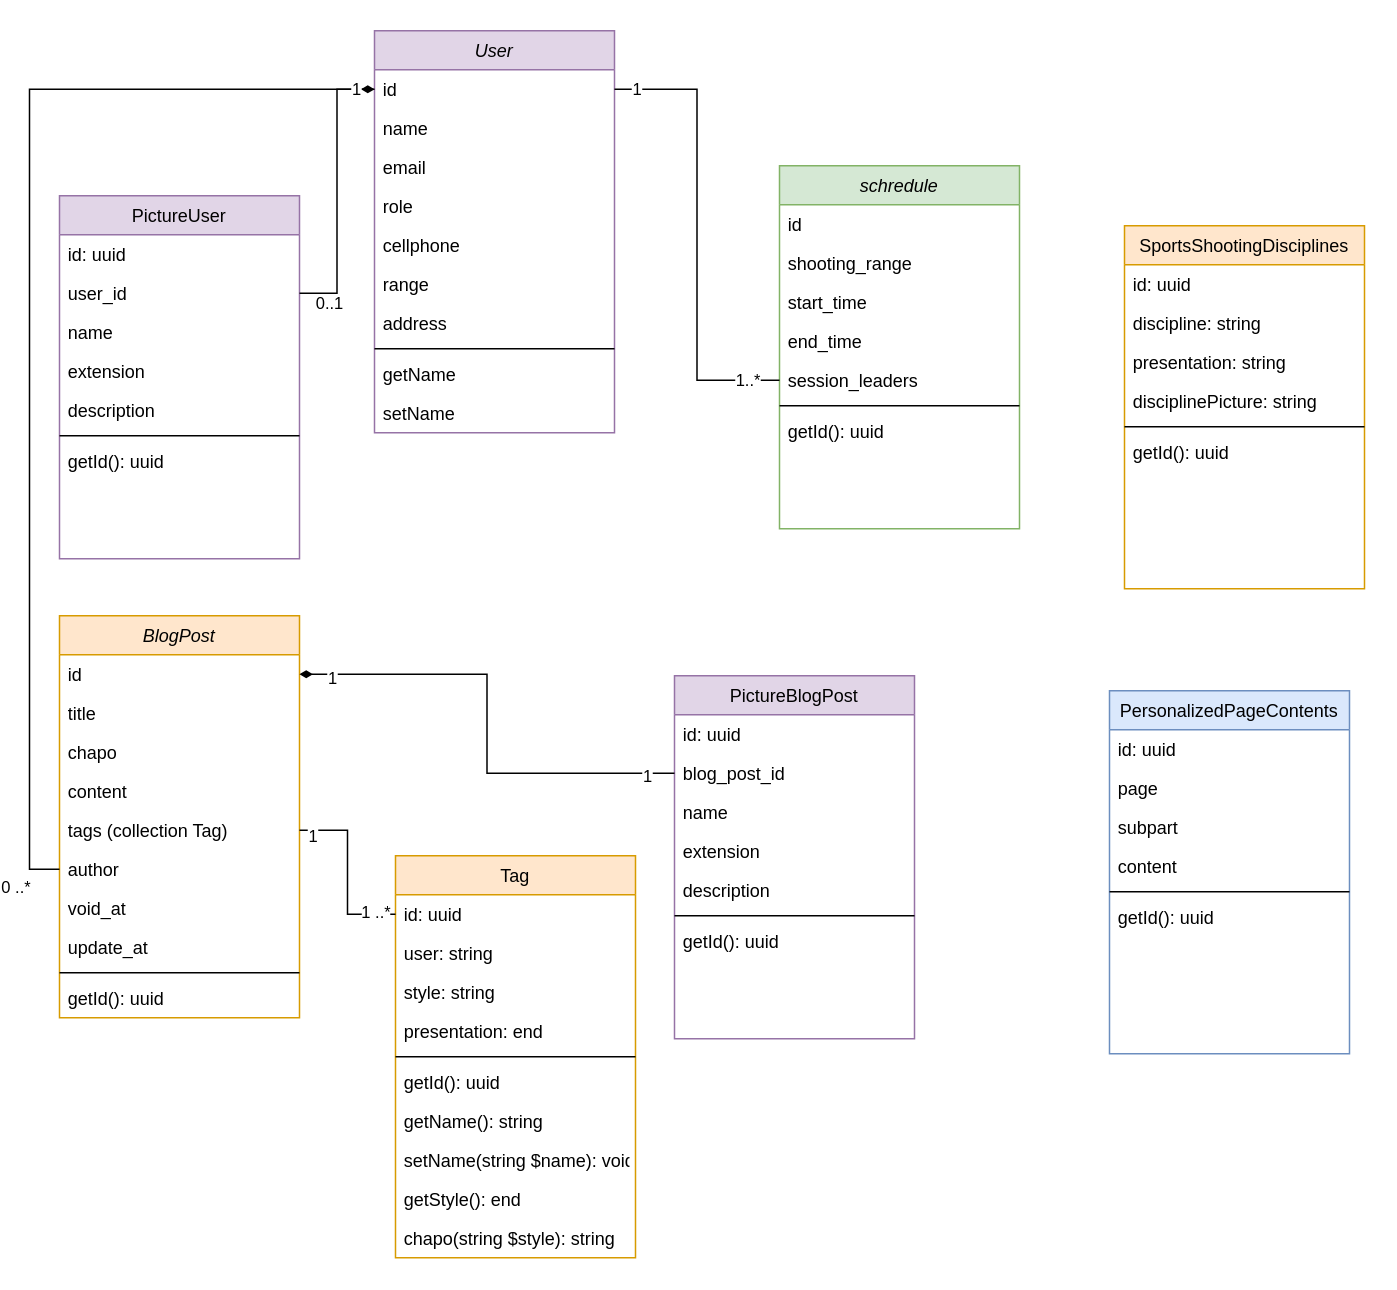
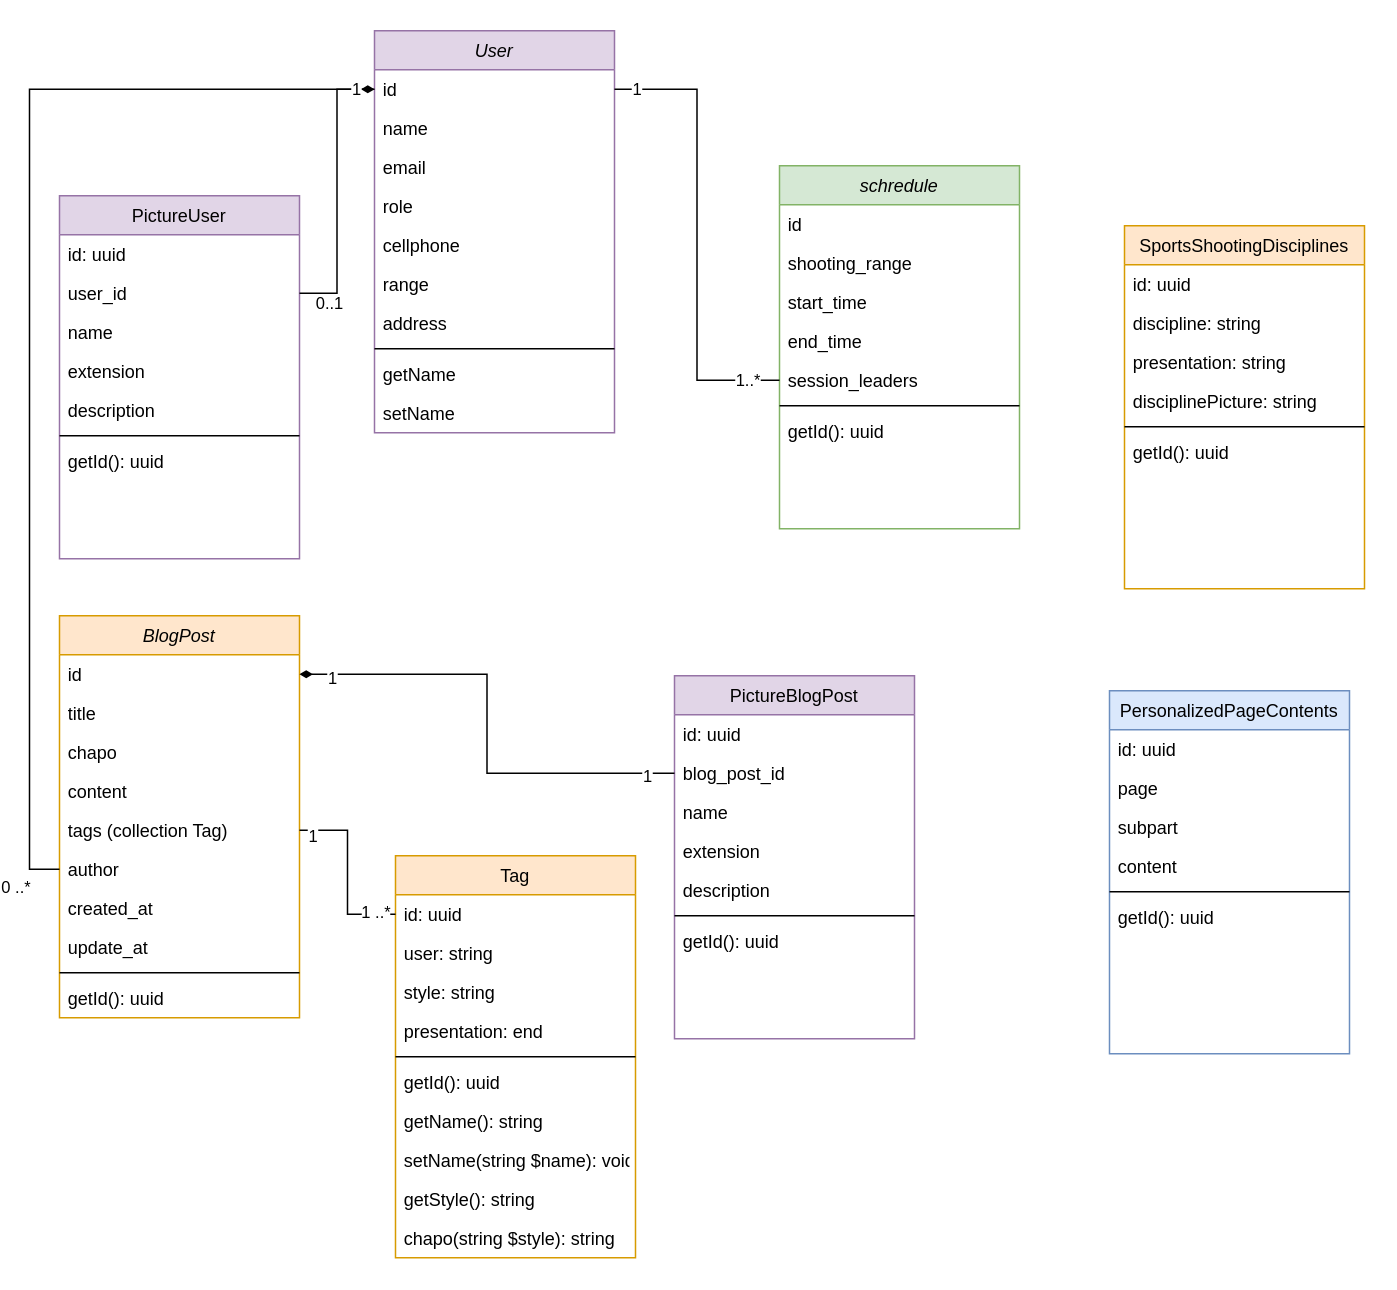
(100, 909) -> (118, 909)
(472, 1200) -> (485, 1200)
